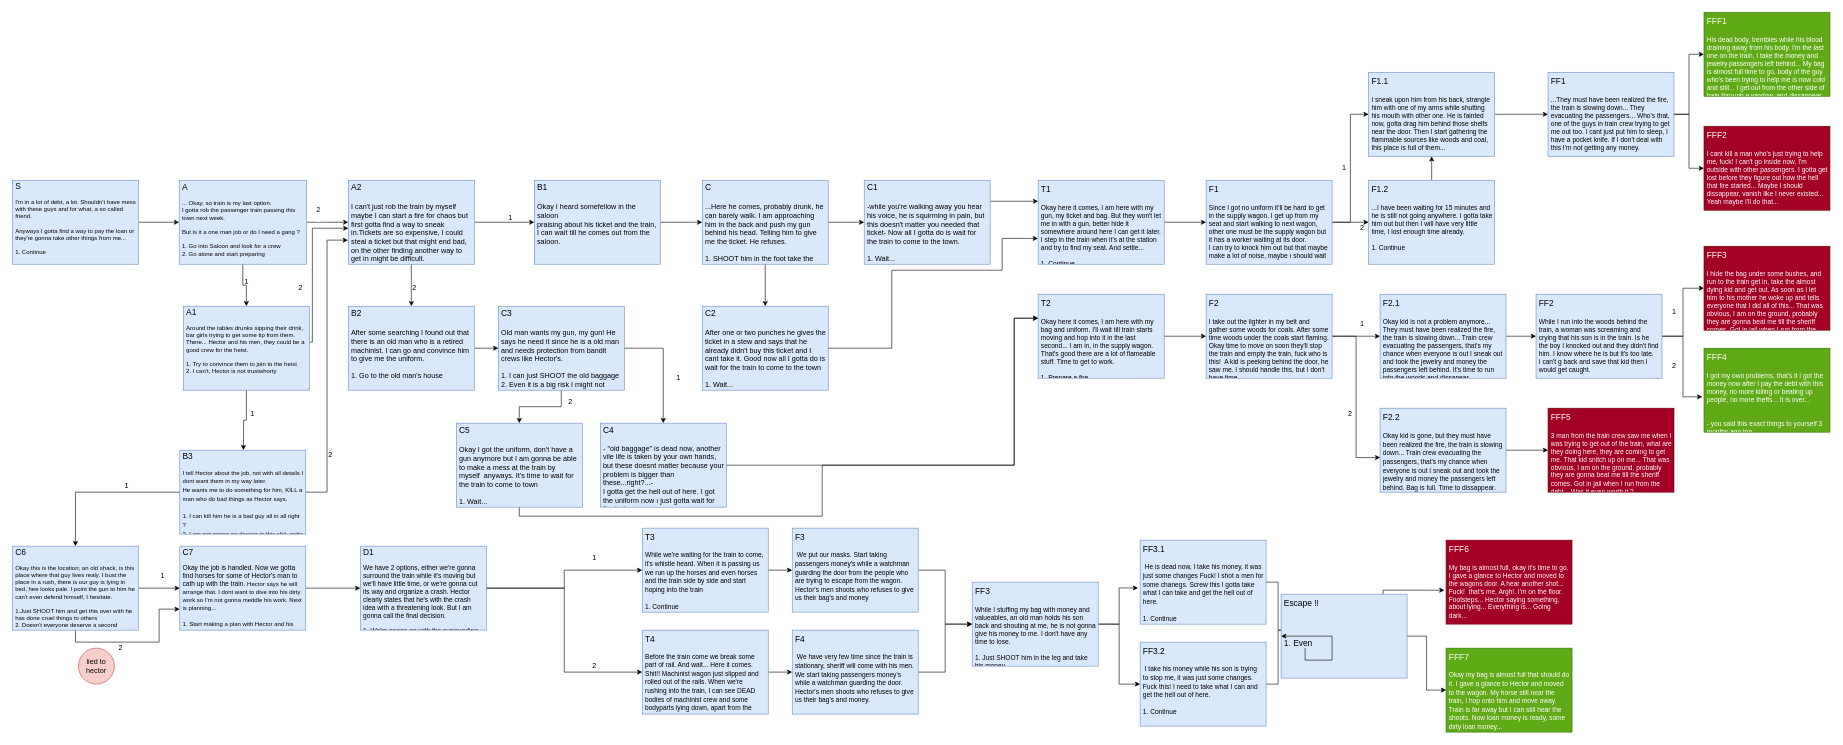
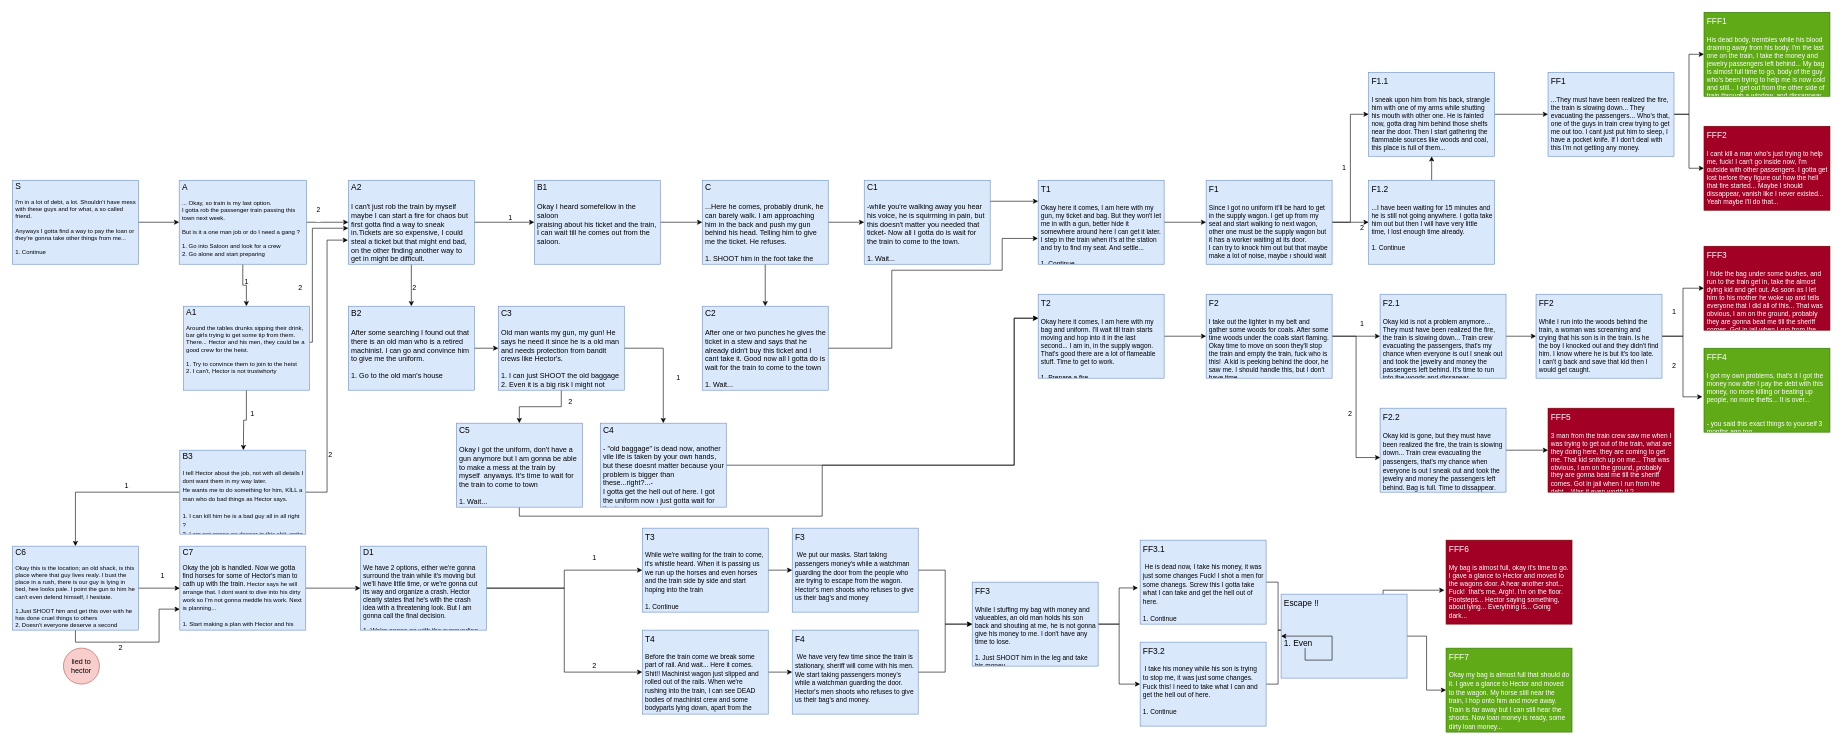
(96, 666) -> (81, 666)
